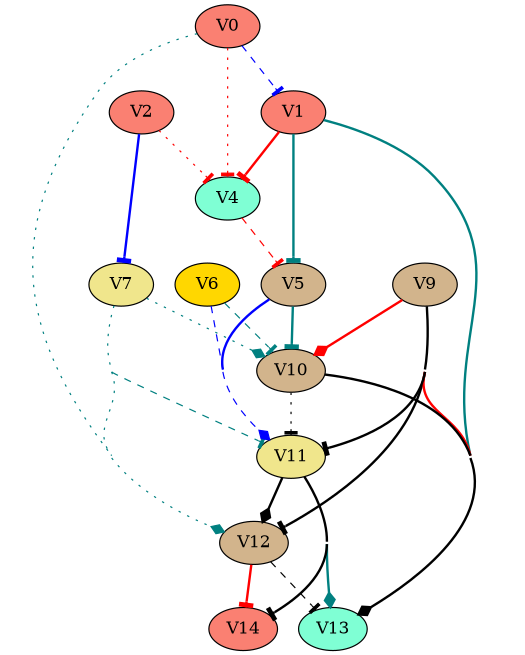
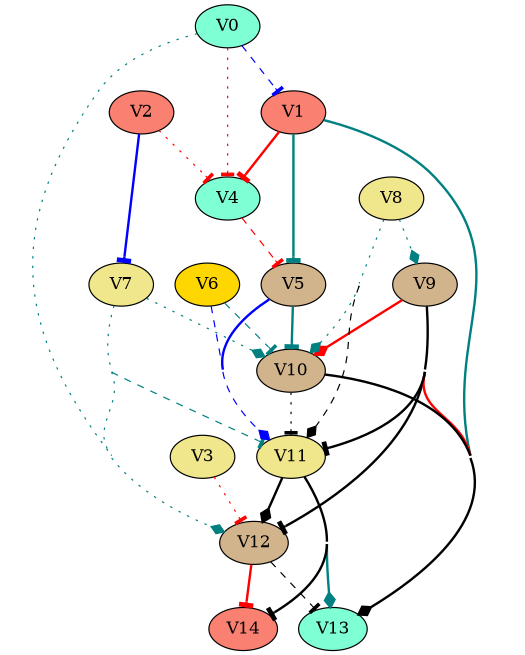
(228, 26) -> (228, 26)
none -> (391, 199)
none -> (203, 457)
